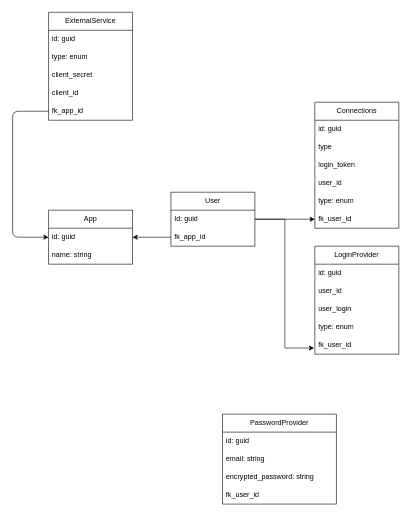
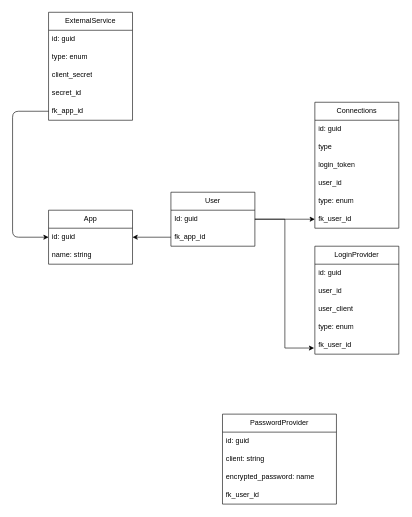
(67, 93) -> (69, 93)
(337, 309) -> (339, 309)
(247, 459) -> (249, 459)
(276, 477) -> (272, 477)
